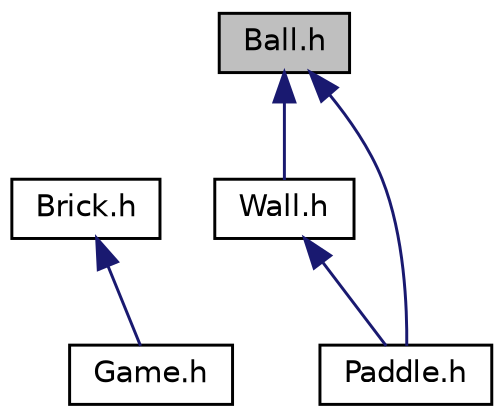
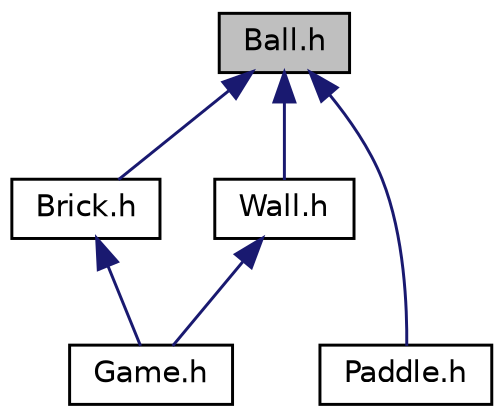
none -> (173, 135)
(355, 304) -> (208, 304)
